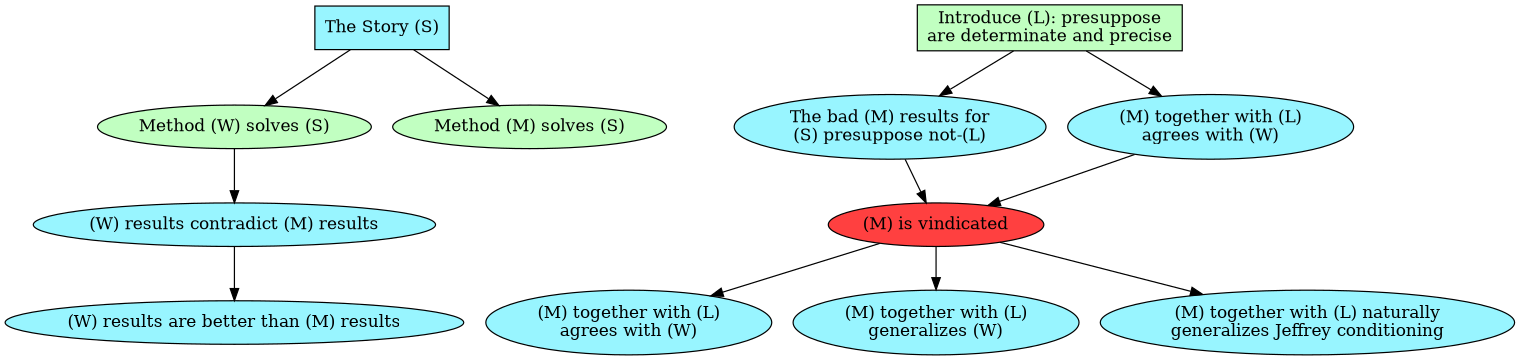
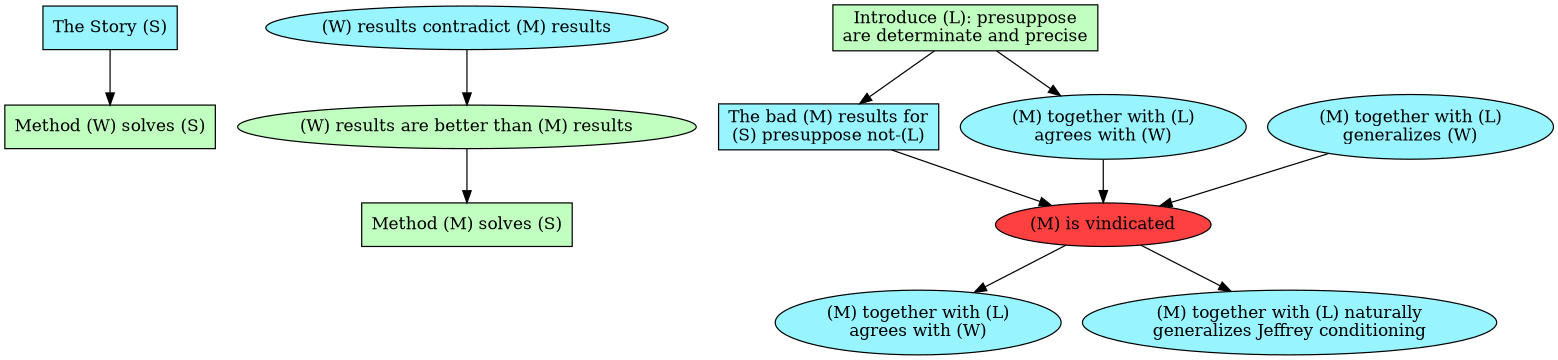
(451, 74) -> (467, 170)
(234, 127) -> (110, 127)
(530, 127) -> (467, 225)
(890, 127) -> (829, 127)
(234, 170) -> none
(936, 262) -> (1250, 178)
(234, 323) -> (467, 127)
